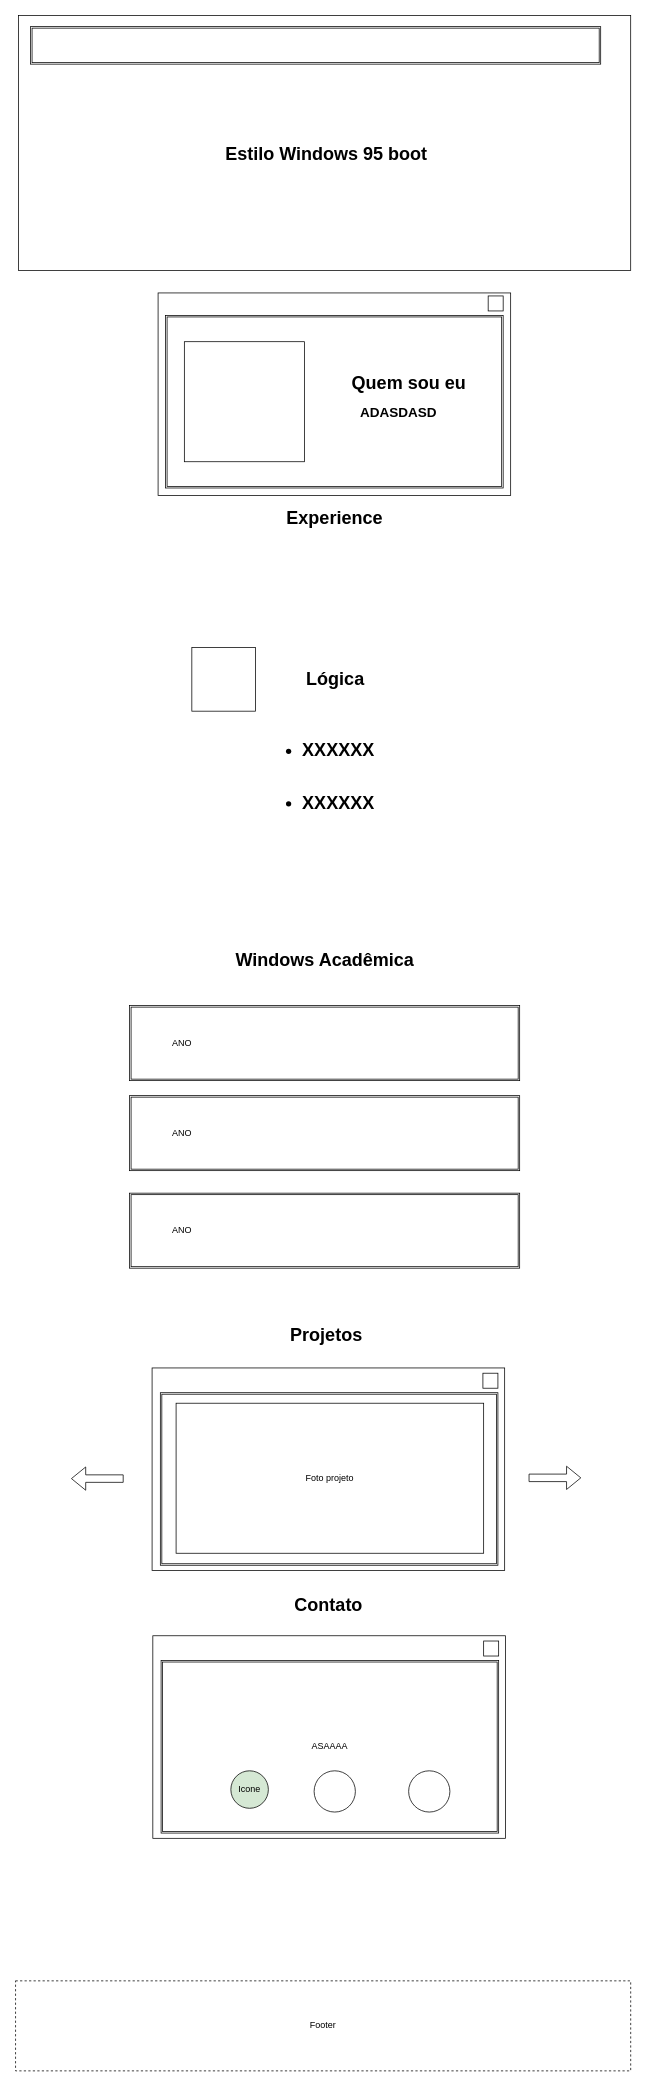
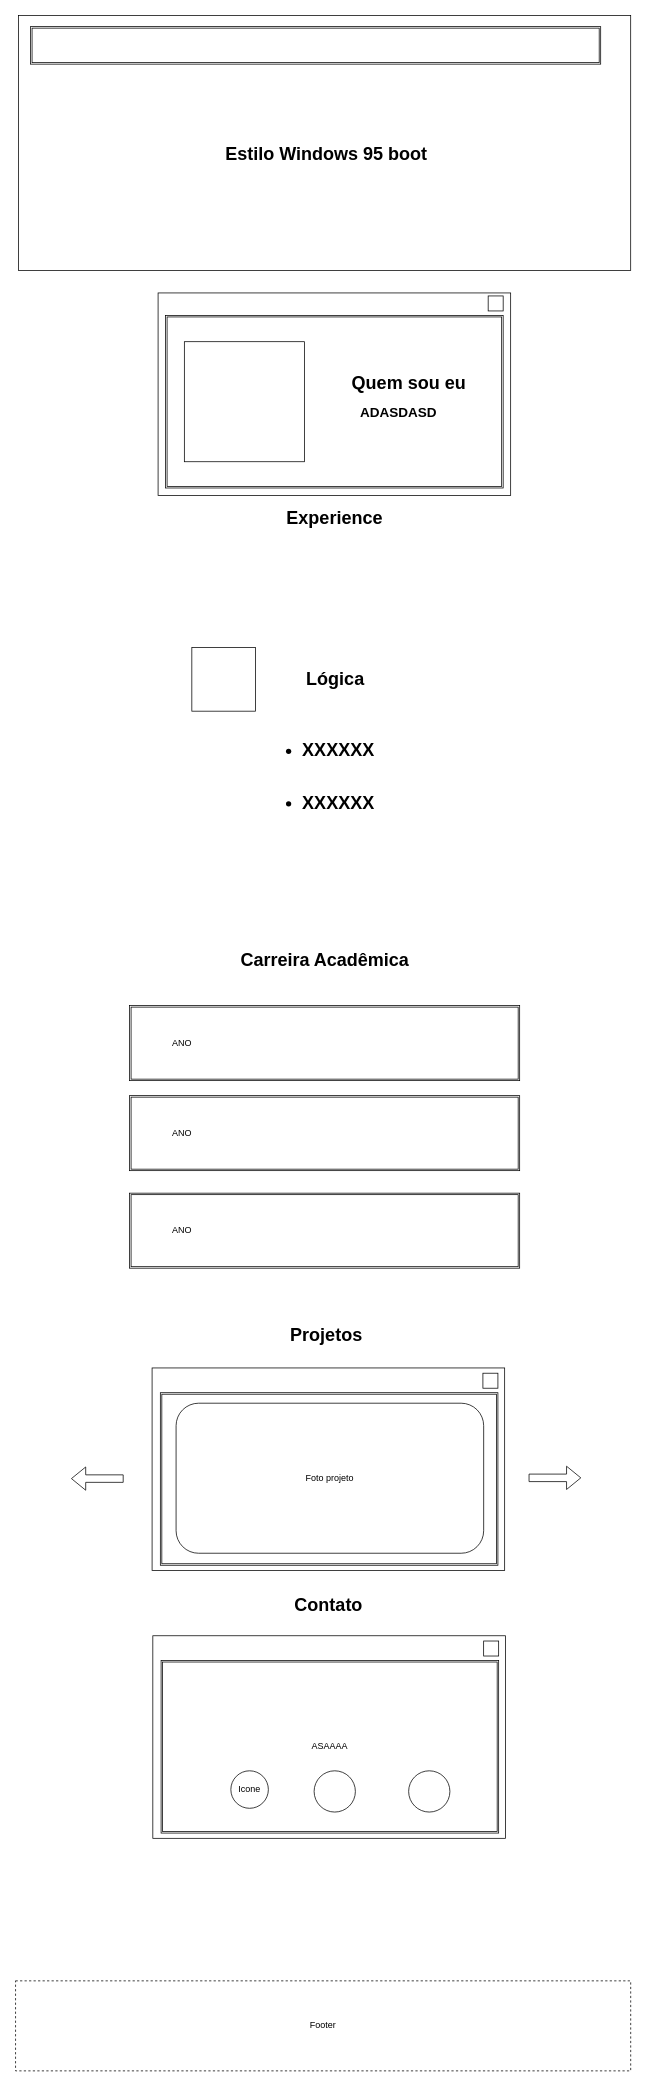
(325, 960) -> (325, 960)
(330, 1478) -> (330, 1478)
(249, 1789) -> (249, 1789)
